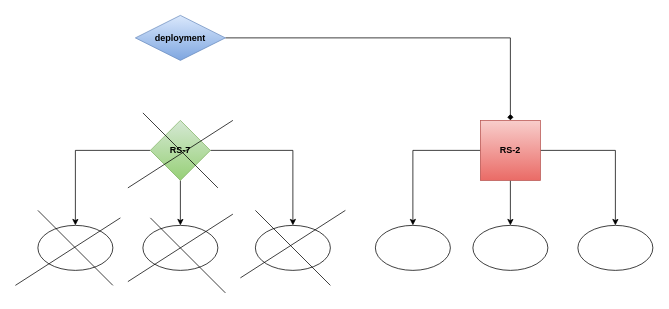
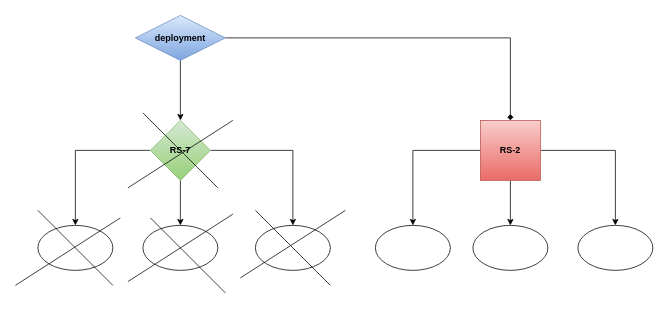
none -> (180, 87)
